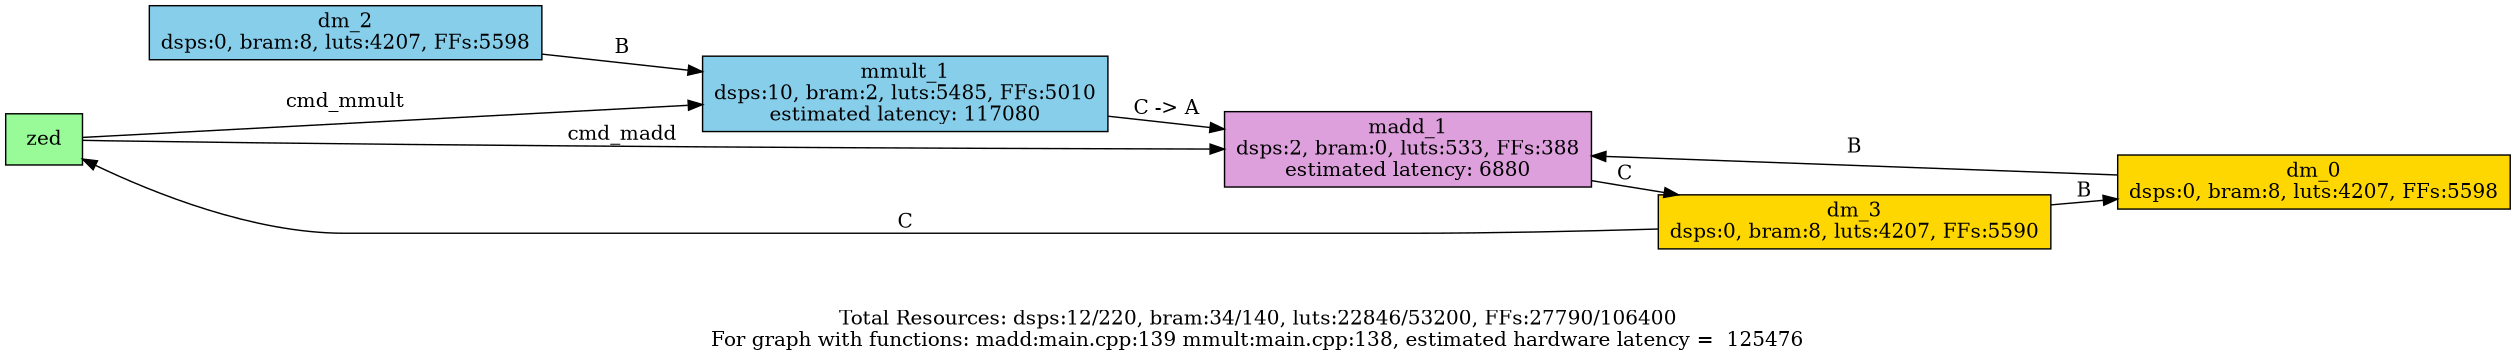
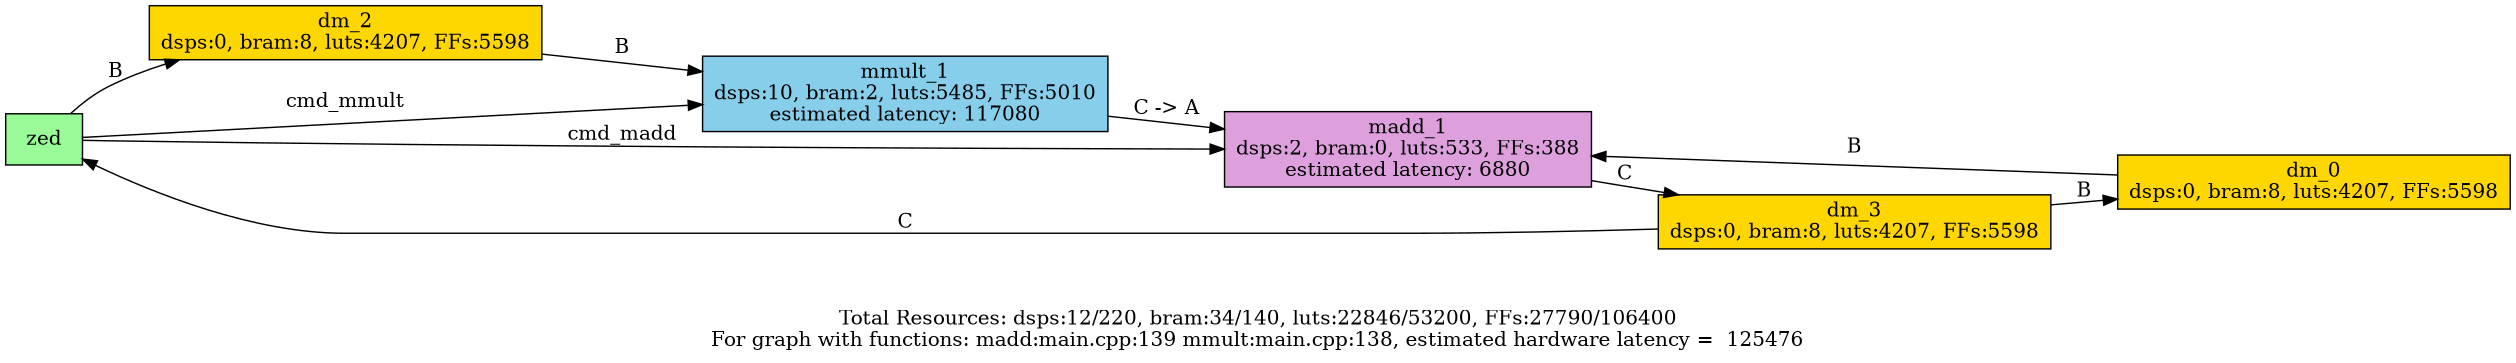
(346, 33) -> (346, 33)
none -> (115, 83)
(1855, 222) -> (1855, 222)
